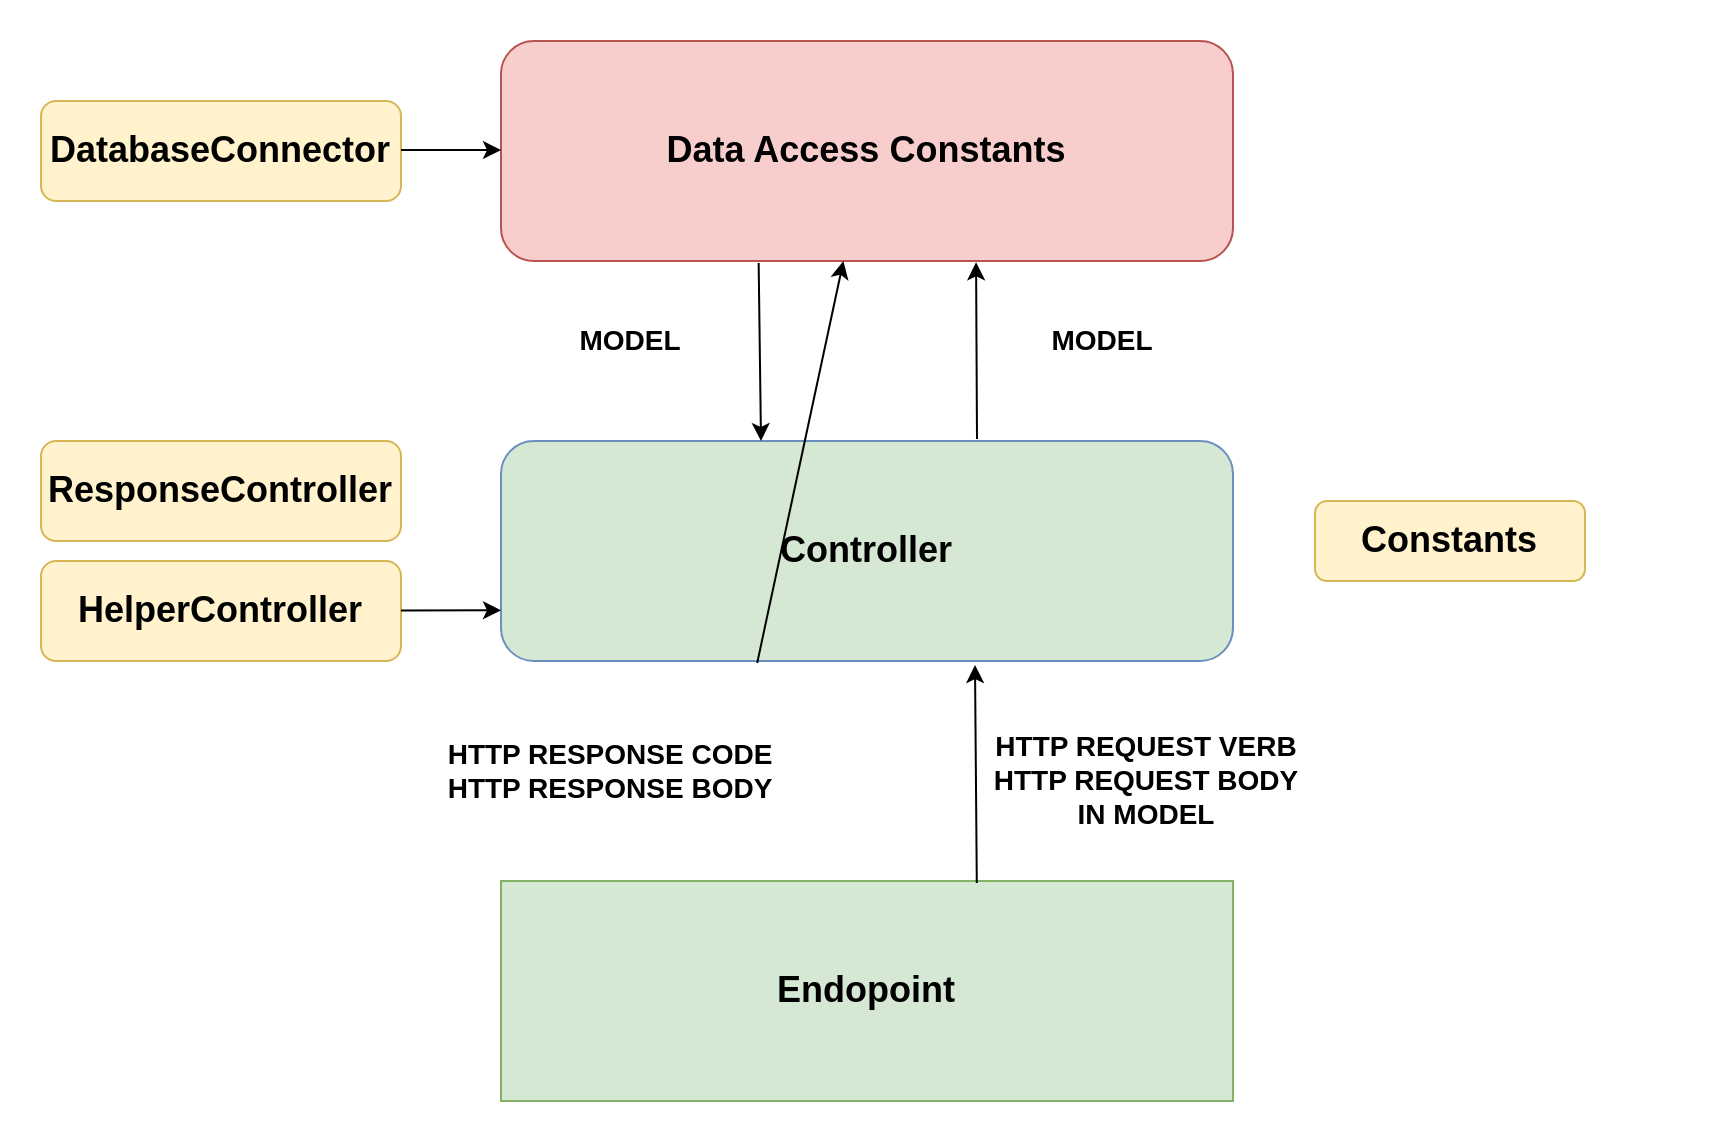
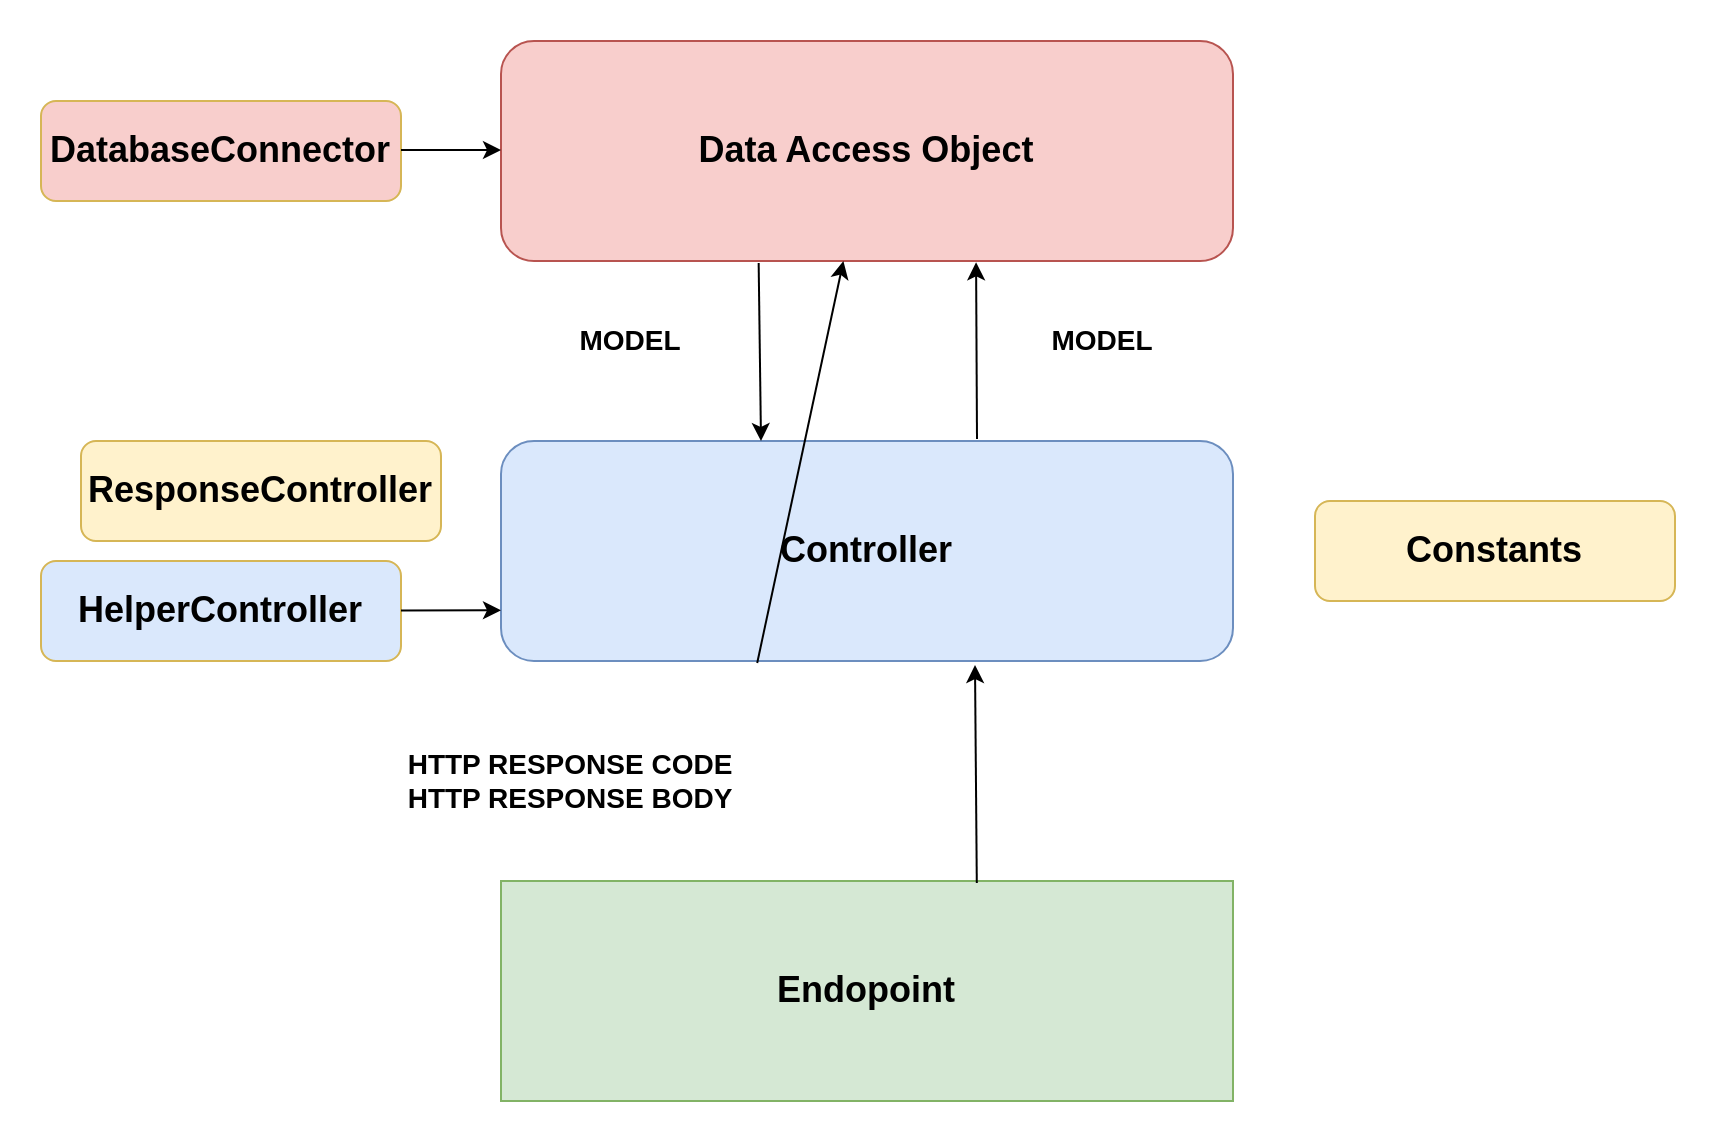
(221, 151) -> (221, 151)
(867, 151) -> (867, 151)
(221, 491) -> (261, 491)
(1450, 541) -> (1495, 551)
(867, 551) -> (867, 551)
(221, 611) -> (221, 611)
(611, 771) -> (571, 781)
(1147, 781) -> none
